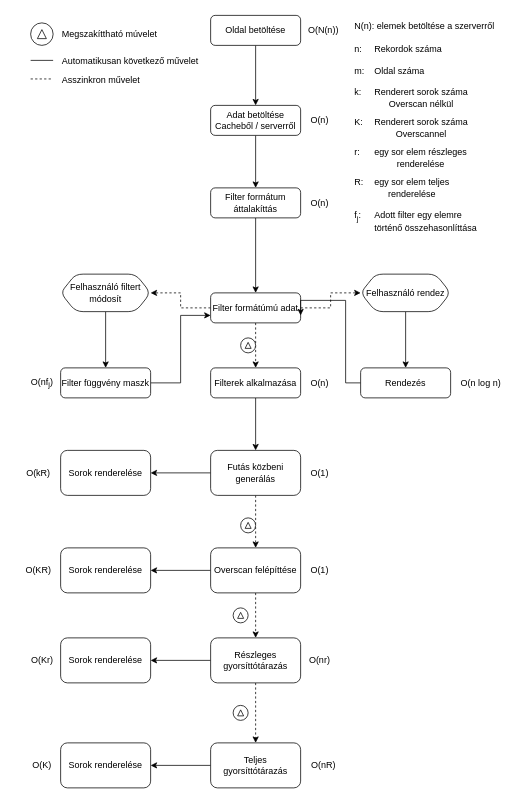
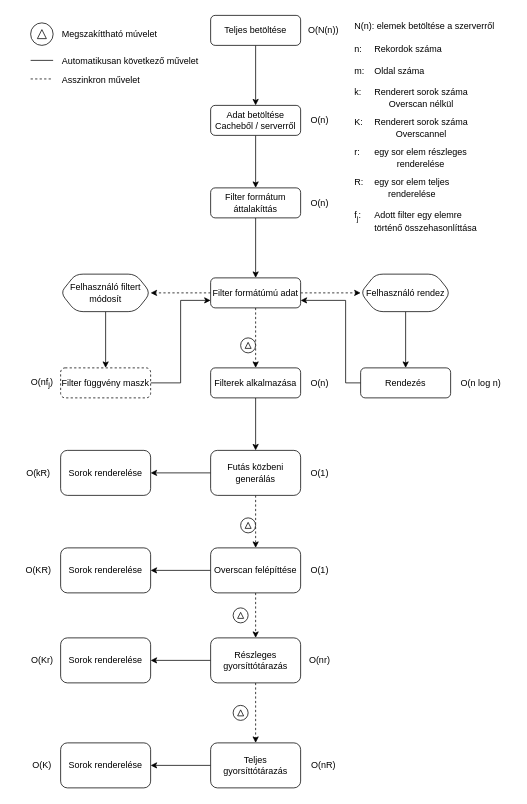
(255, 30) -> (255, 30)
(255, 308) -> (255, 293)
(105, 383) -> (105, 383)
